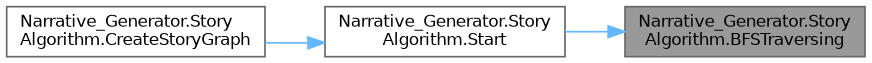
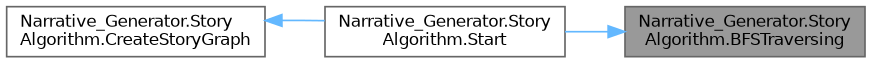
(286, 43) -> (303, 20)
